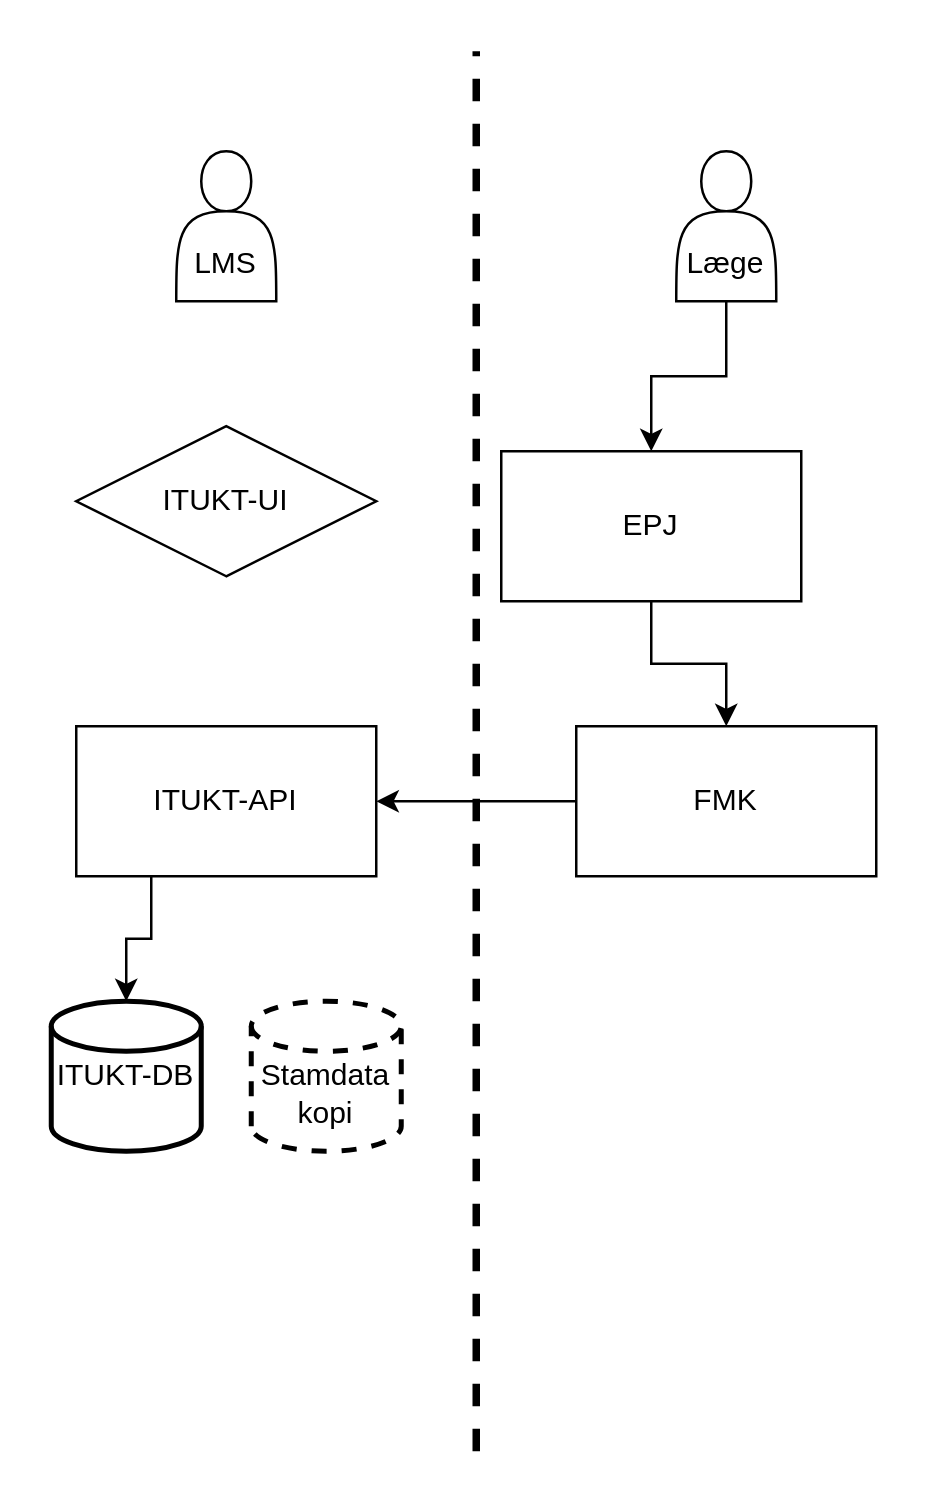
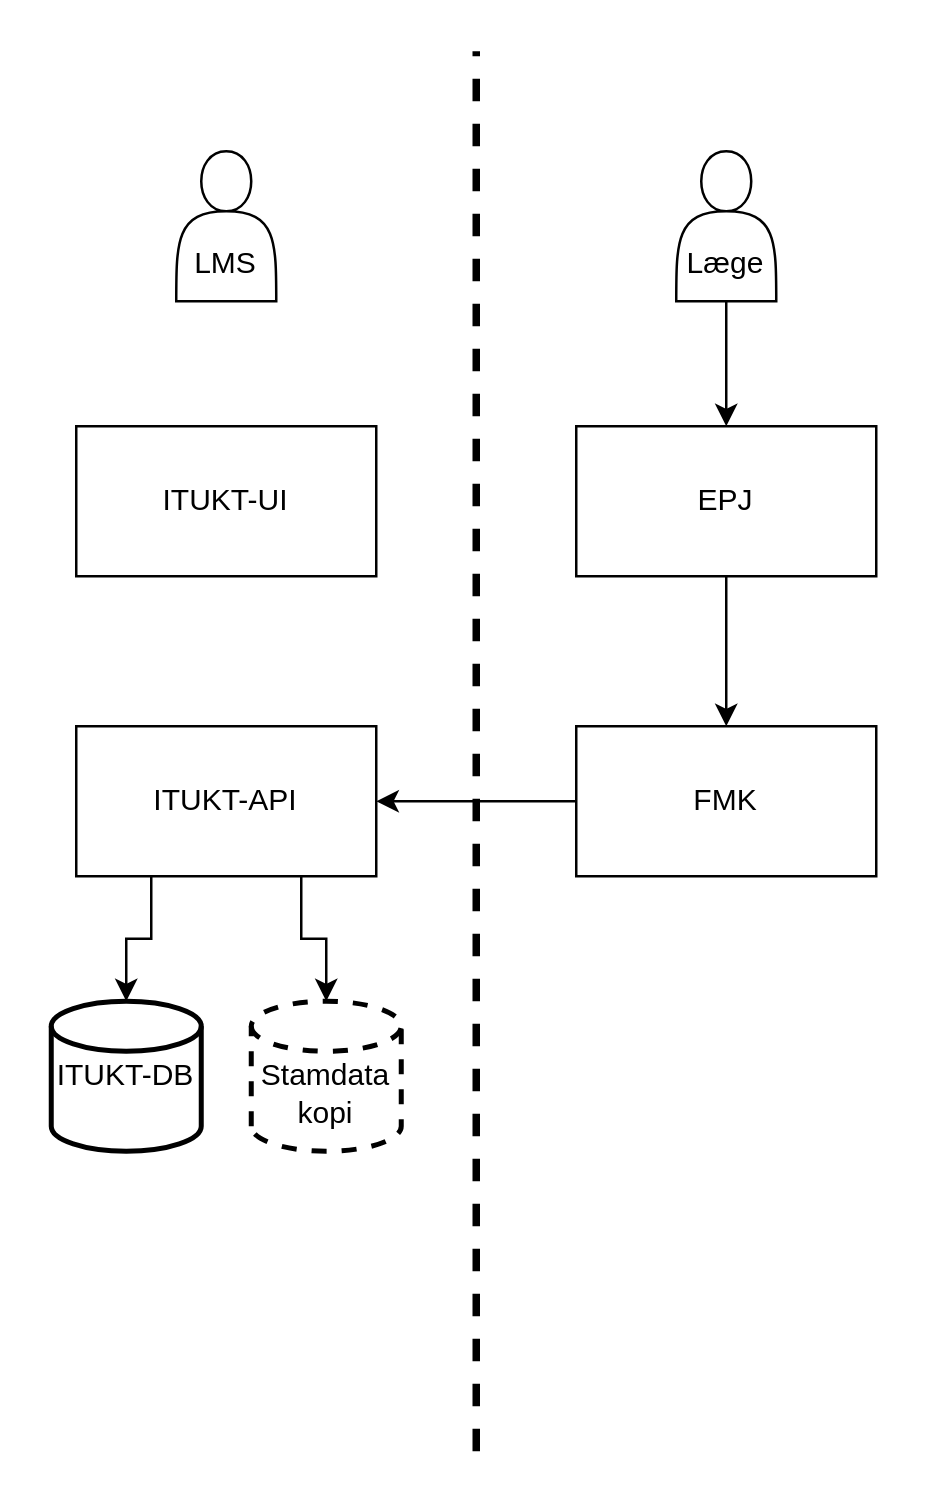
(226, 501) -> (226, 501)
(651, 526) -> (726, 501)
none -> (305, 939)
